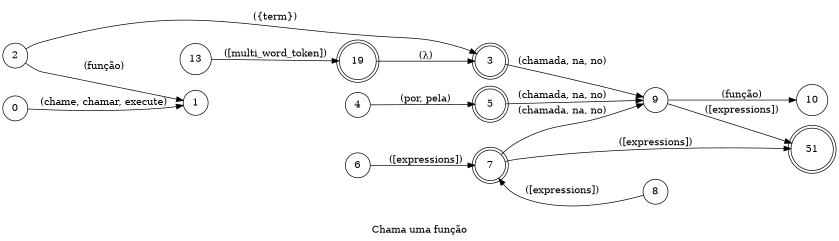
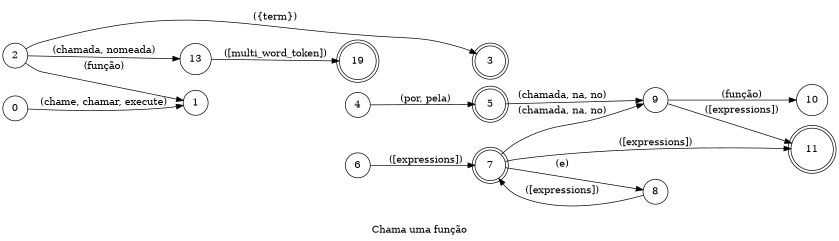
none -> (100, 57)
(422, 61) -> none
(571, 79) -> none
(812, 149) -> (812, 149)
none -> (571, 178)
